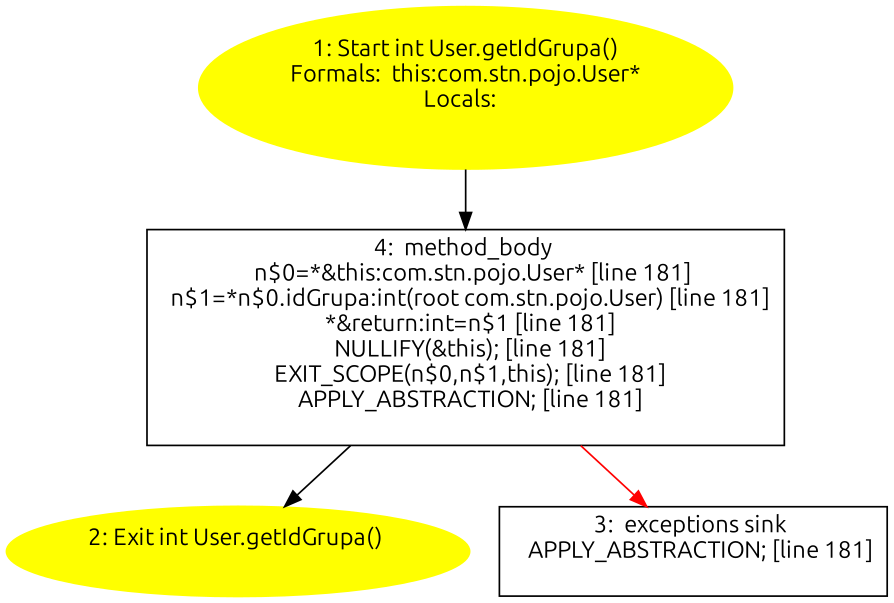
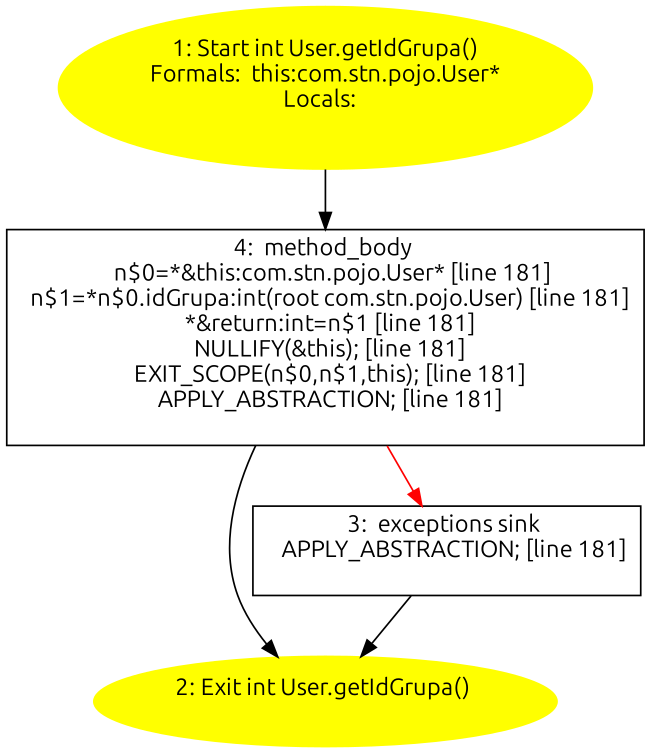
none -> (392, 620)
